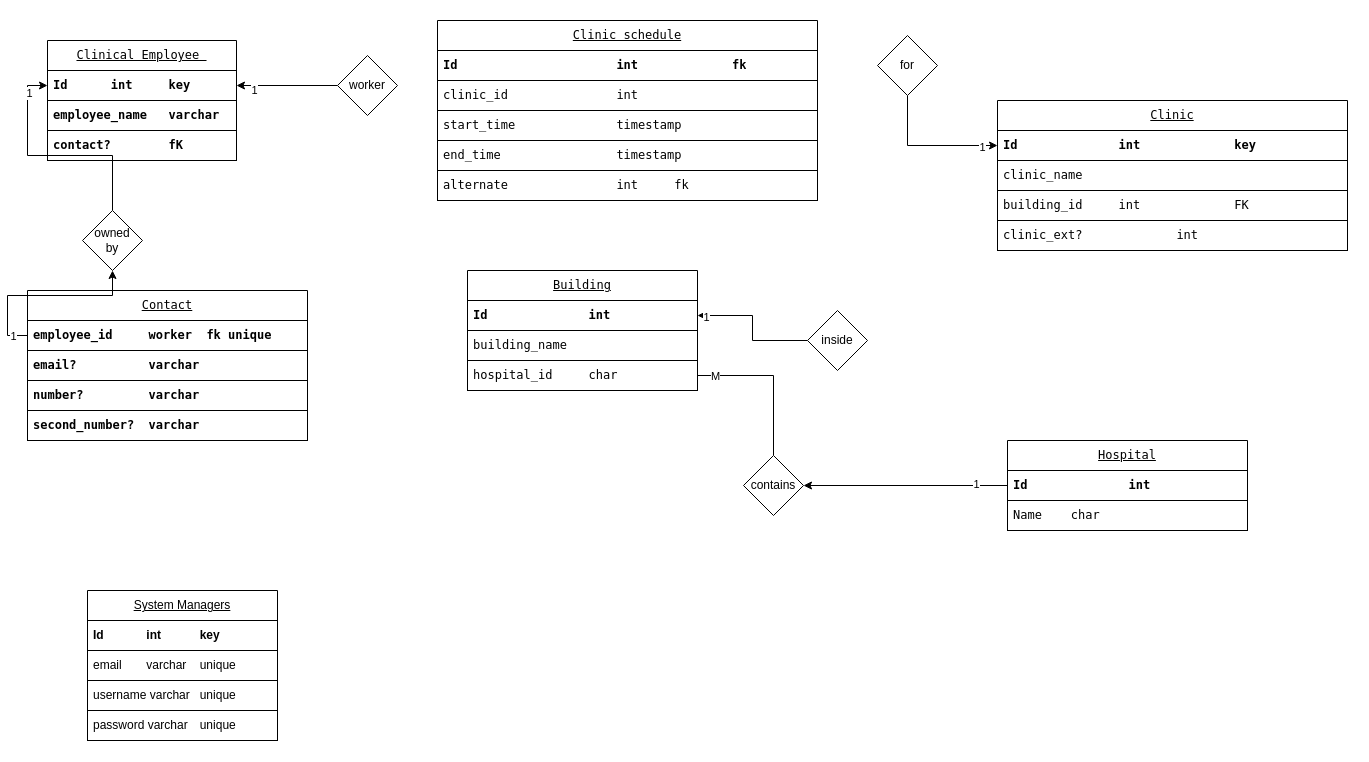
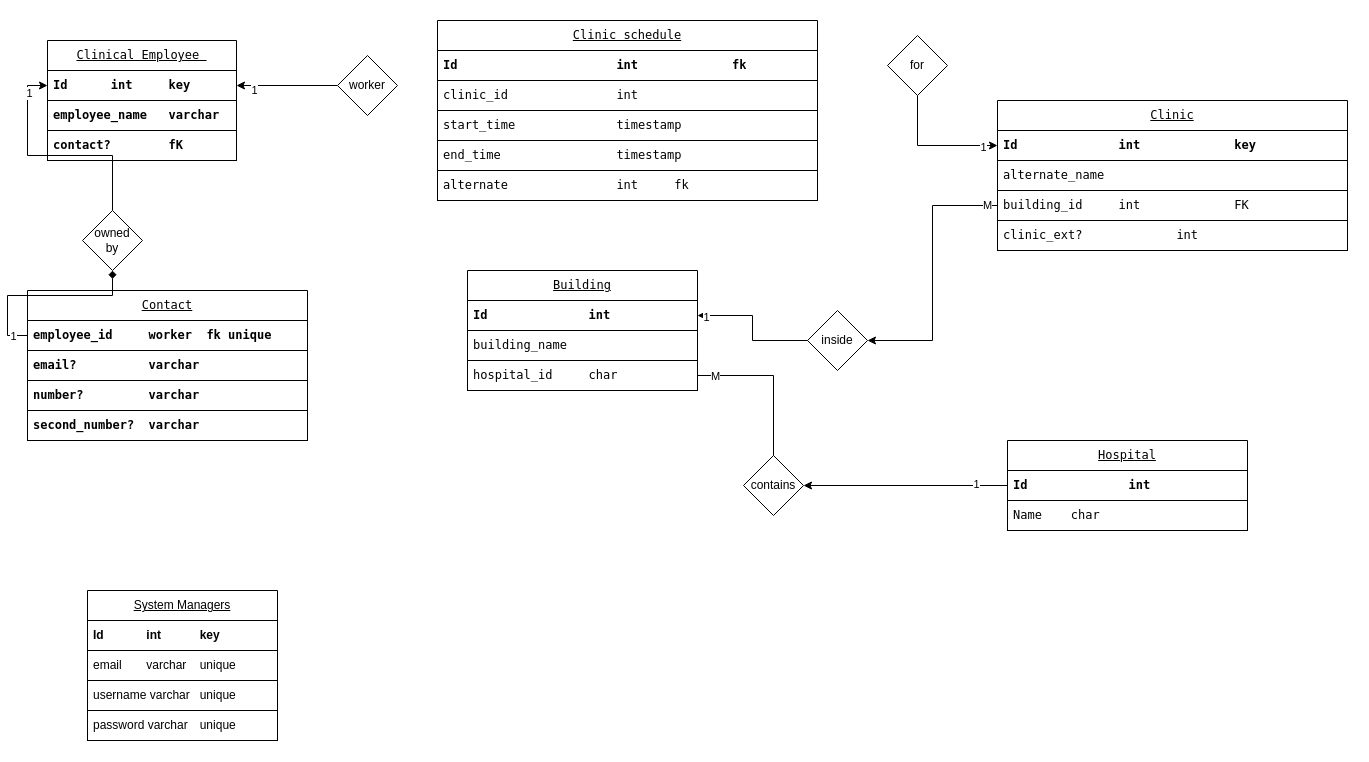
(908, 66) -> (918, 66)
(1036, 176) -> (1049, 176)
none -> (933, 271)
(113, 278) -> (113, 279)
